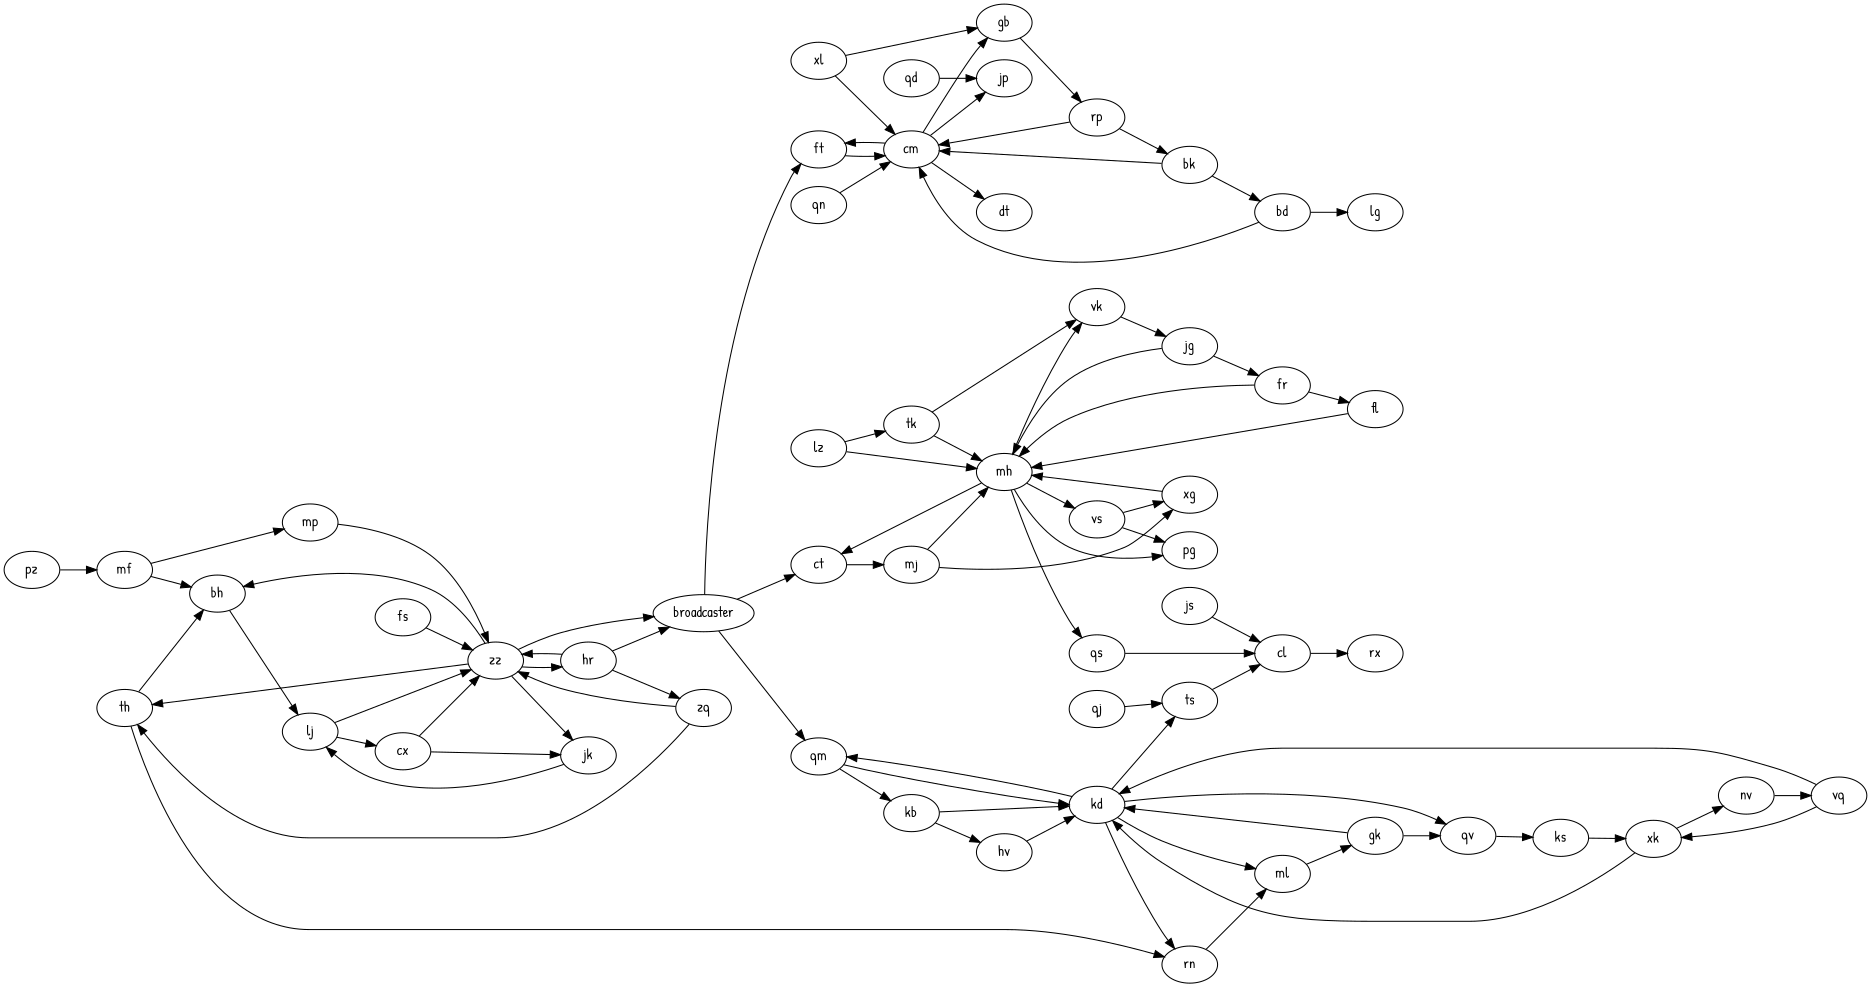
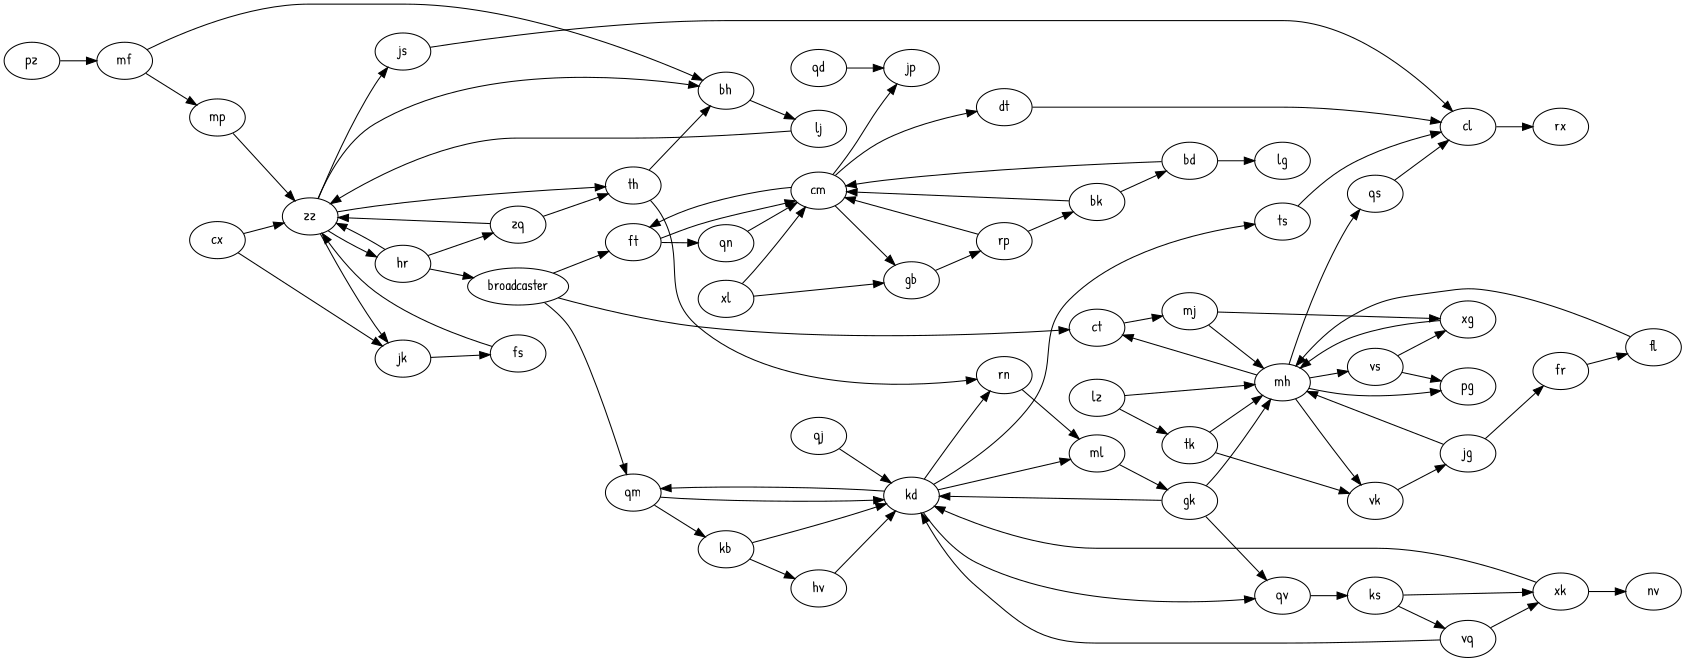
none -> (1232, 107)
none -> (679, 243)
(1134, 398) -> (1237, 448)
(579, 628) -> (347, 136)
(1138, 705) -> (861, 463)
(351, 740) -> none
(446, 788) -> (455, 356)
(1788, 796) -> (1417, 615)
